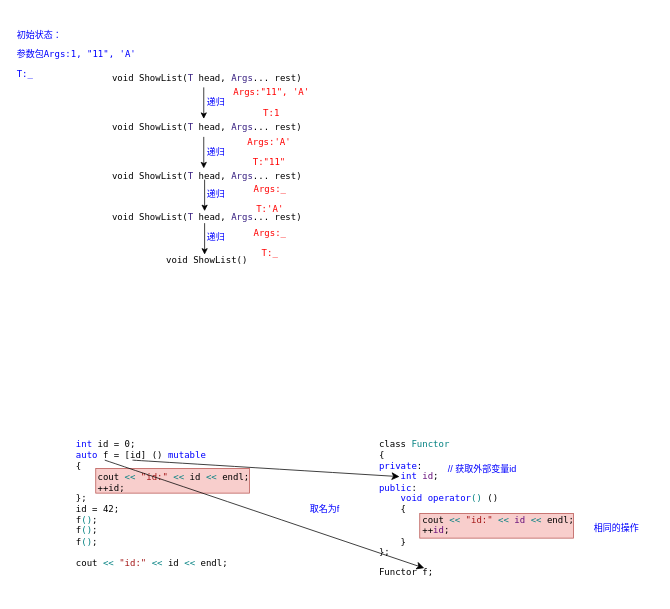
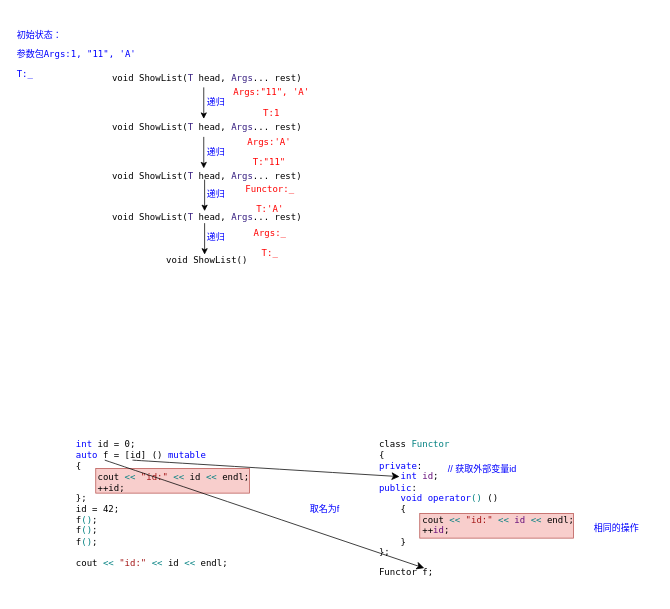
(270, 199) -> (270, 199)
